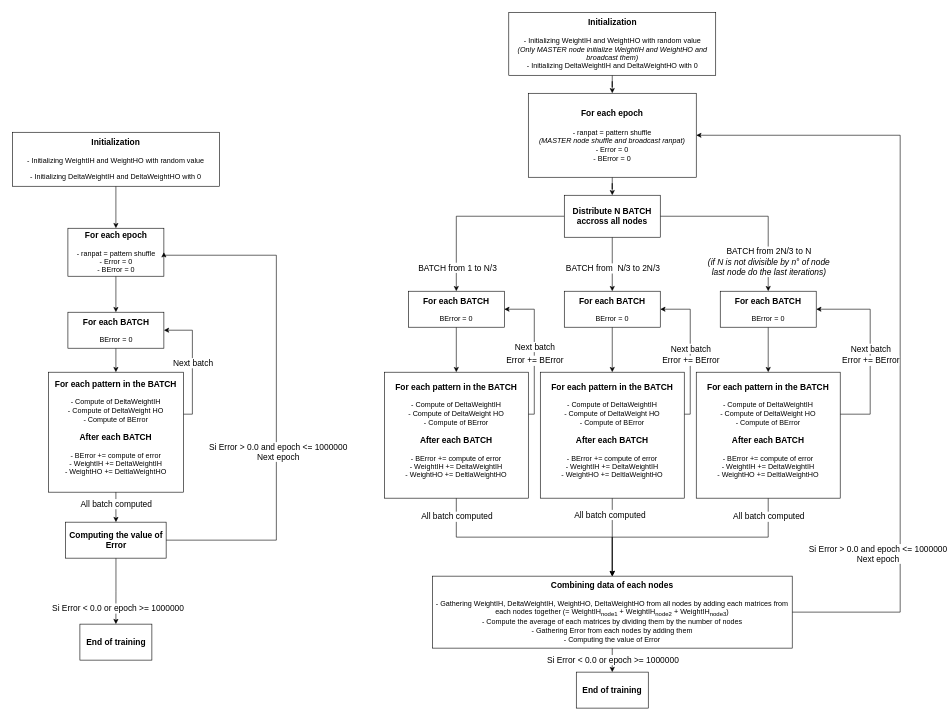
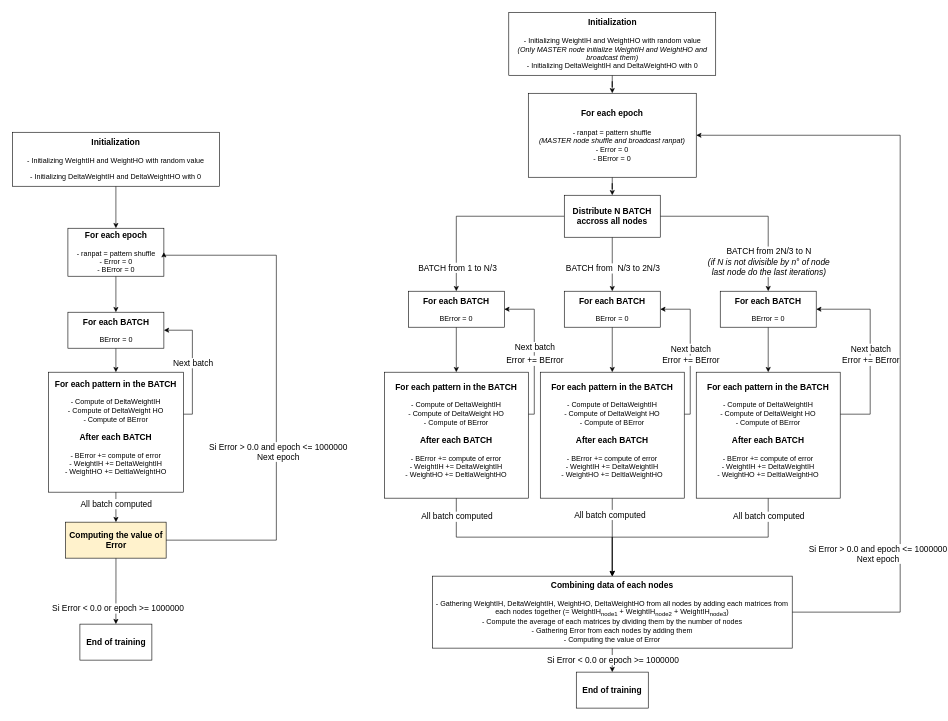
(116, 540) -> (116, 540)
